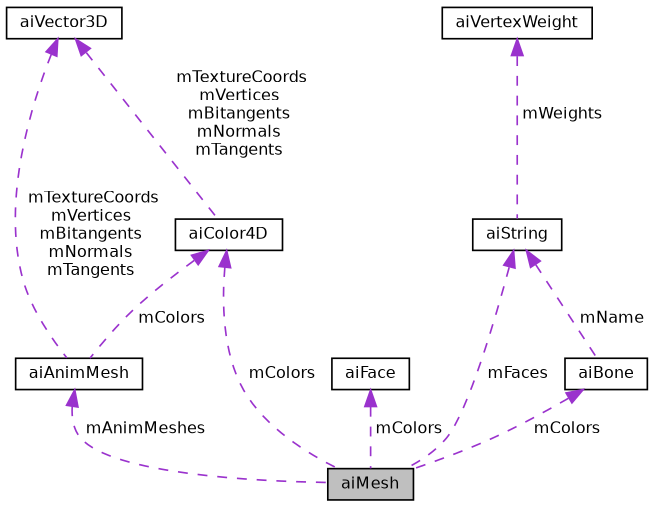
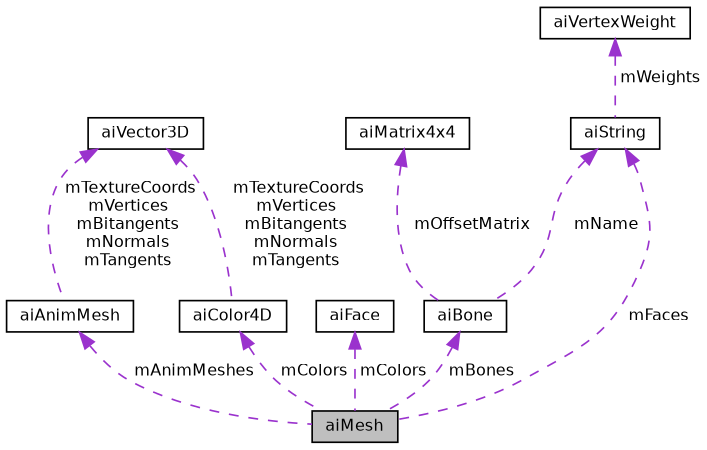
none -> (408, 133)
(138, 305) -> none
(565, 429) -> (479, 371)
